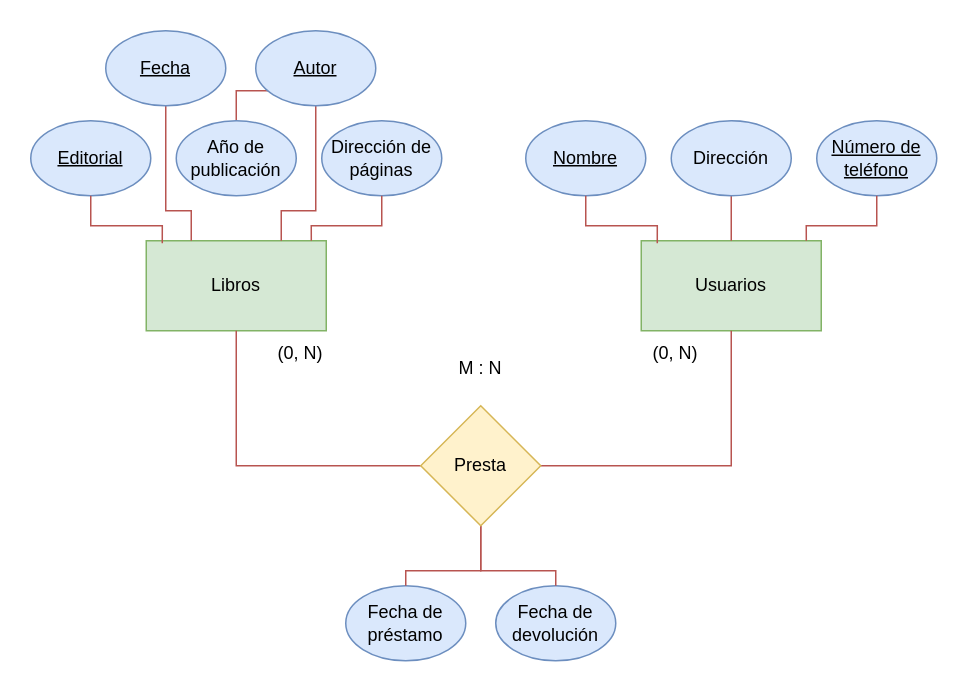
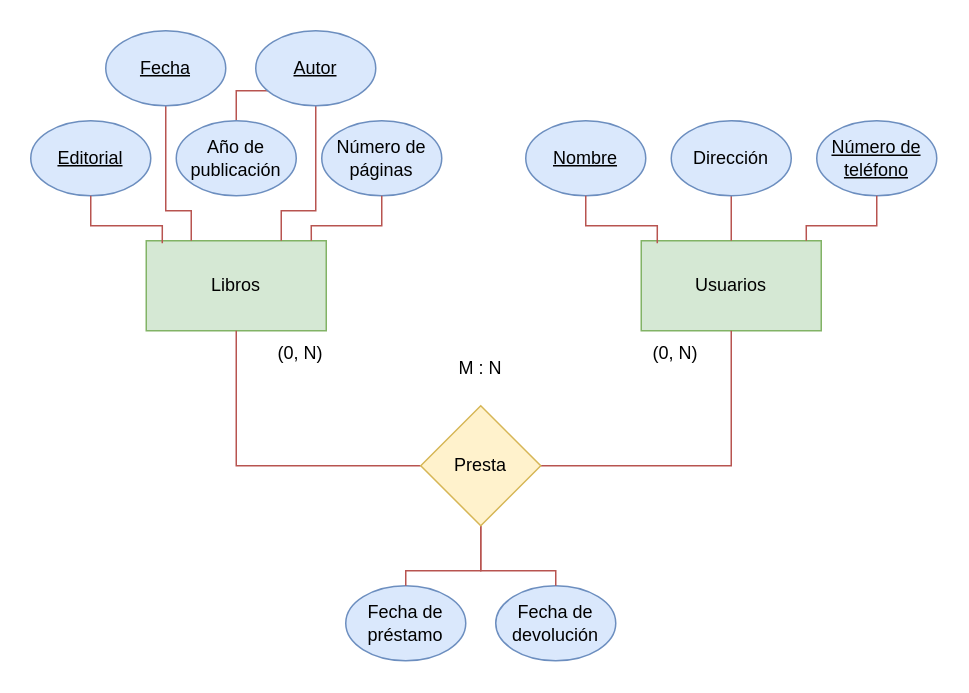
(382, 158) -> (382, 158)
